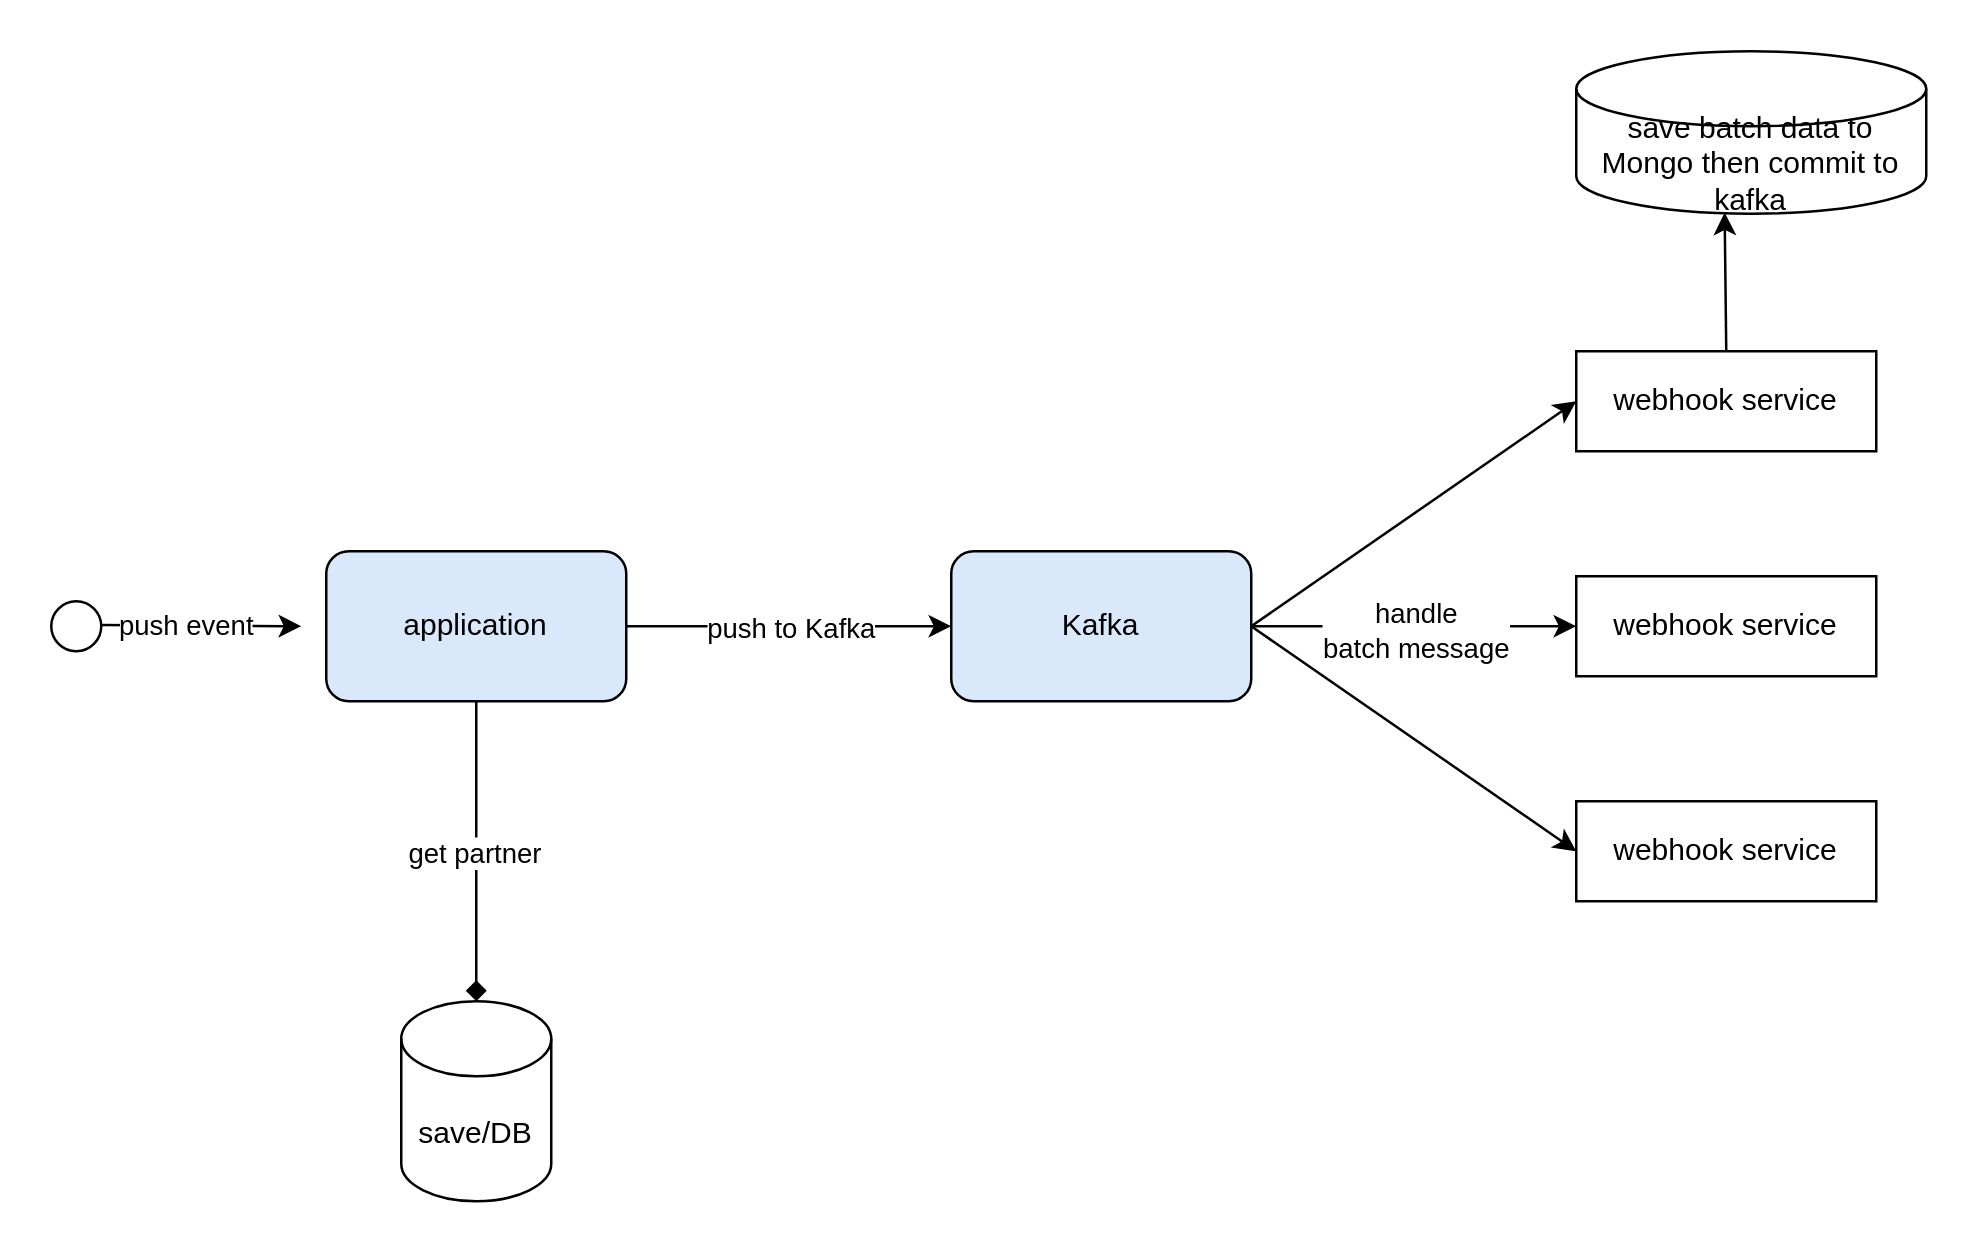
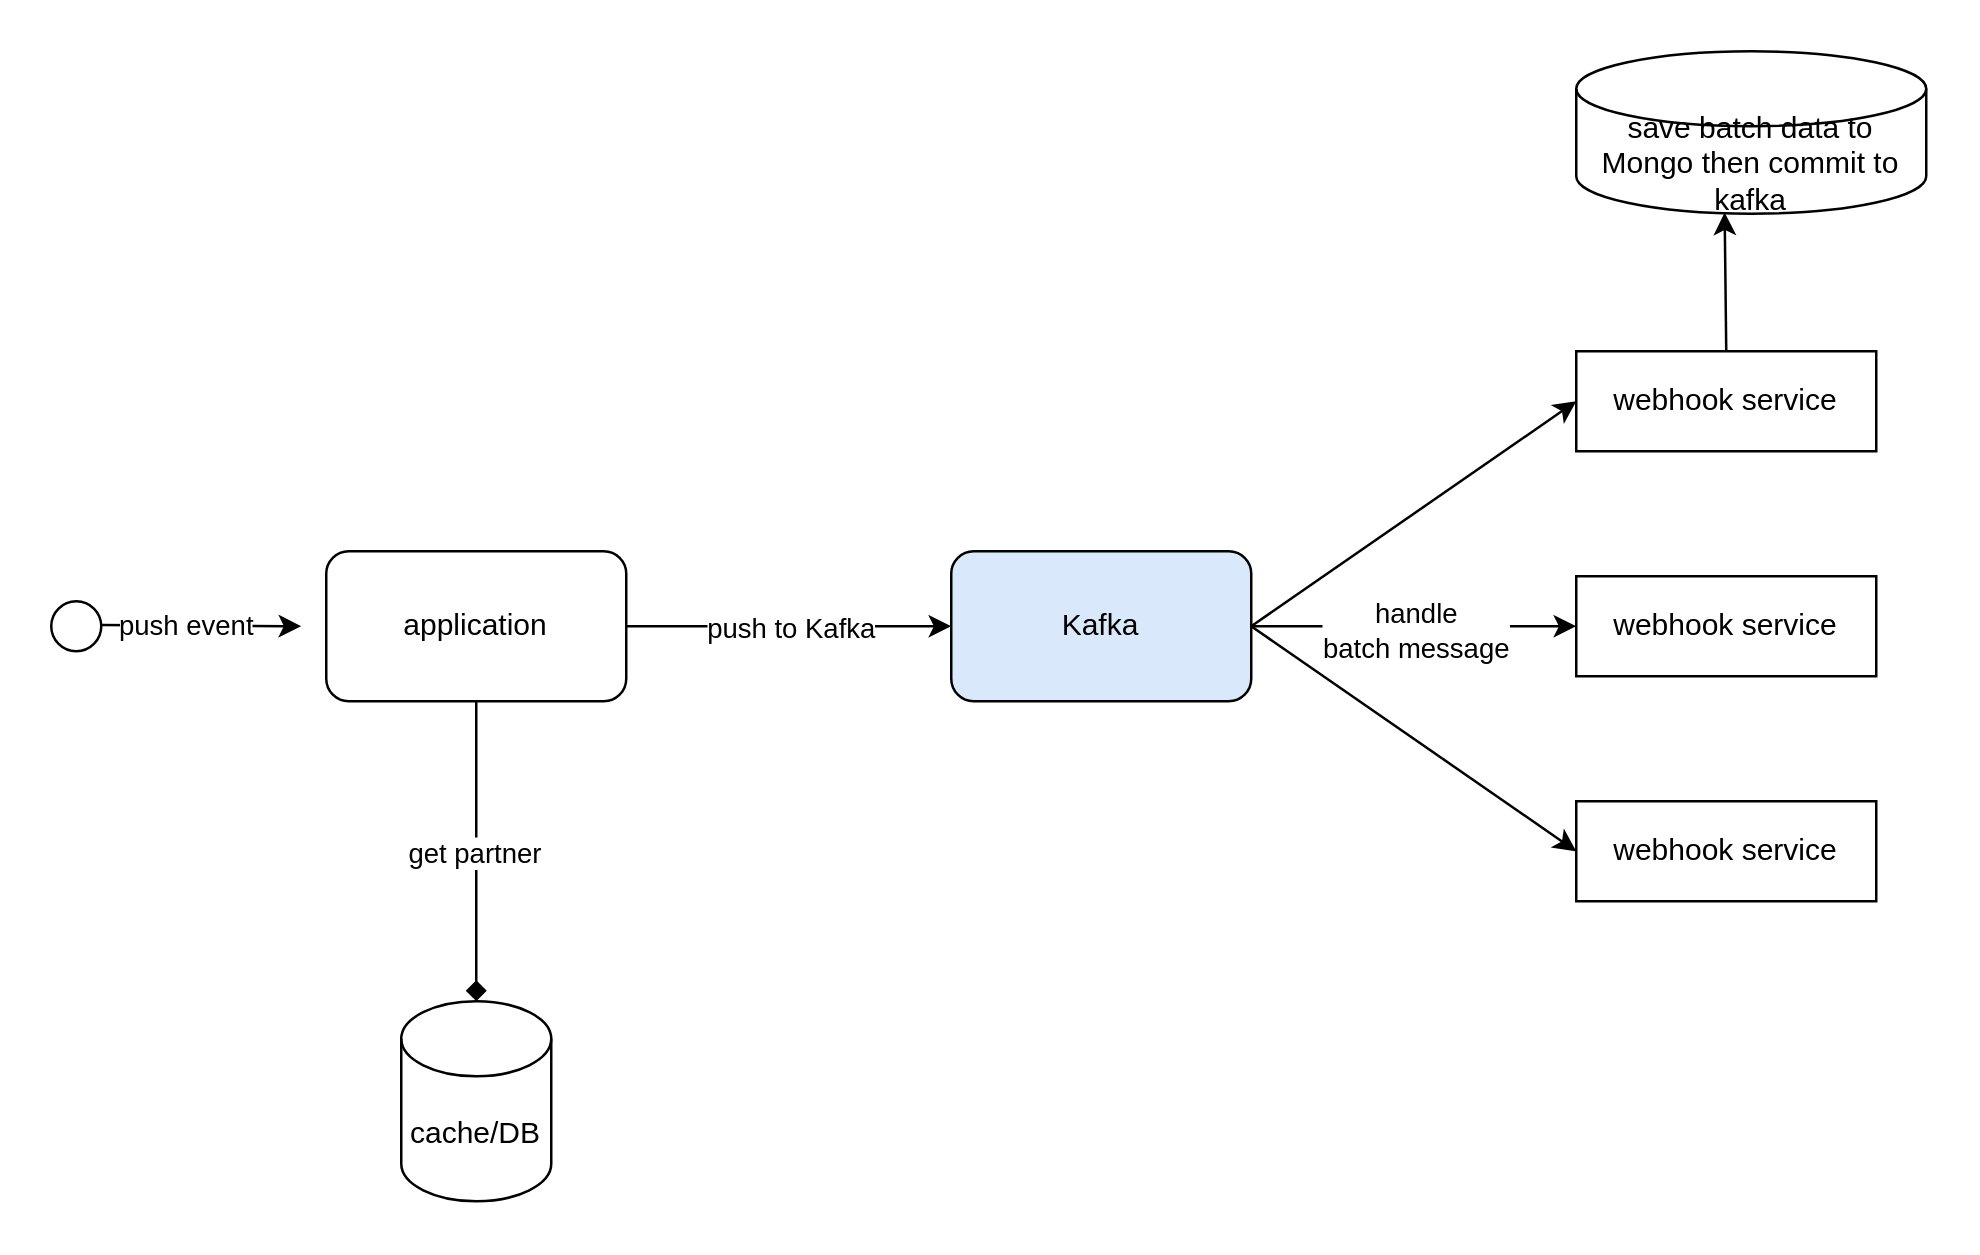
(476, 626) -> (476, 626)
(476, 1134) -> (476, 1134)
